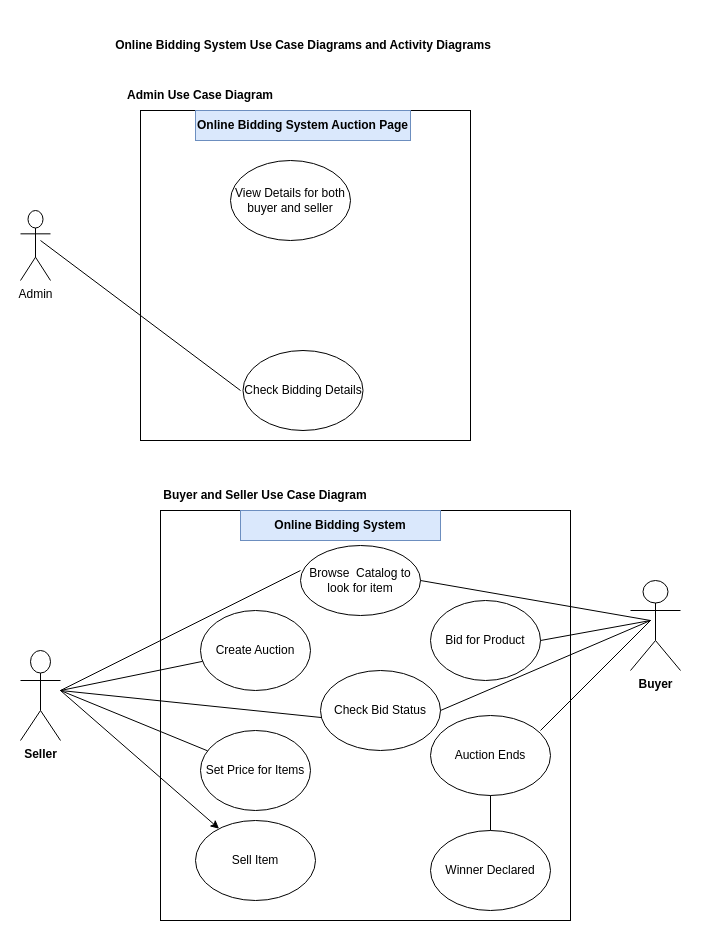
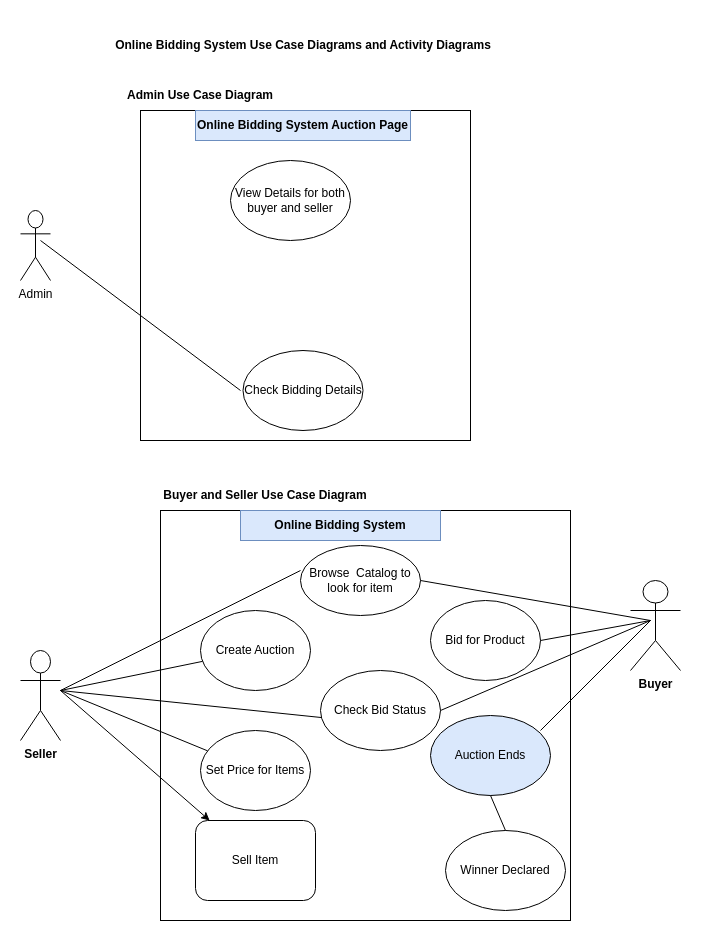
(491, 756) -> (491, 756)
(256, 861) -> (256, 861)
(491, 871) -> (506, 871)
